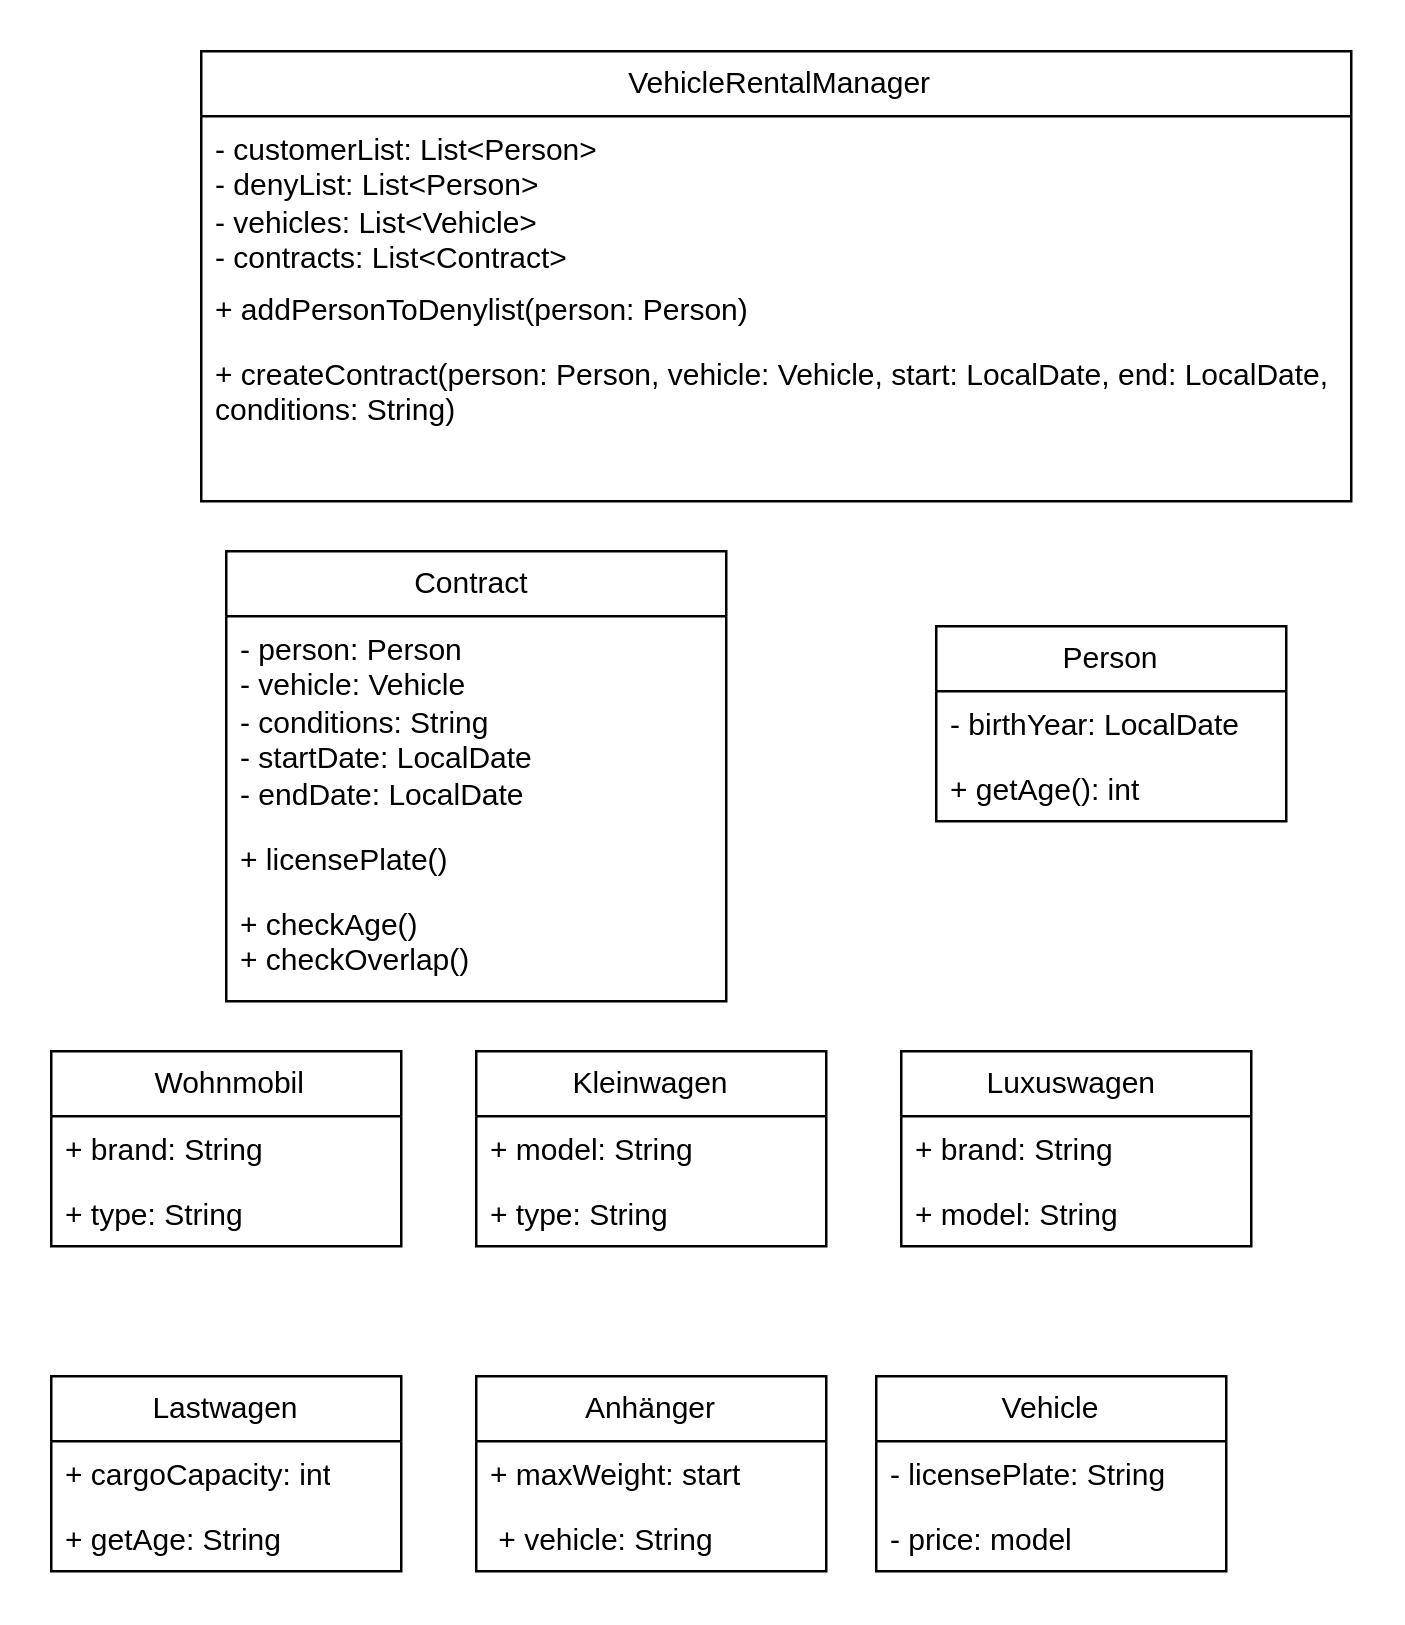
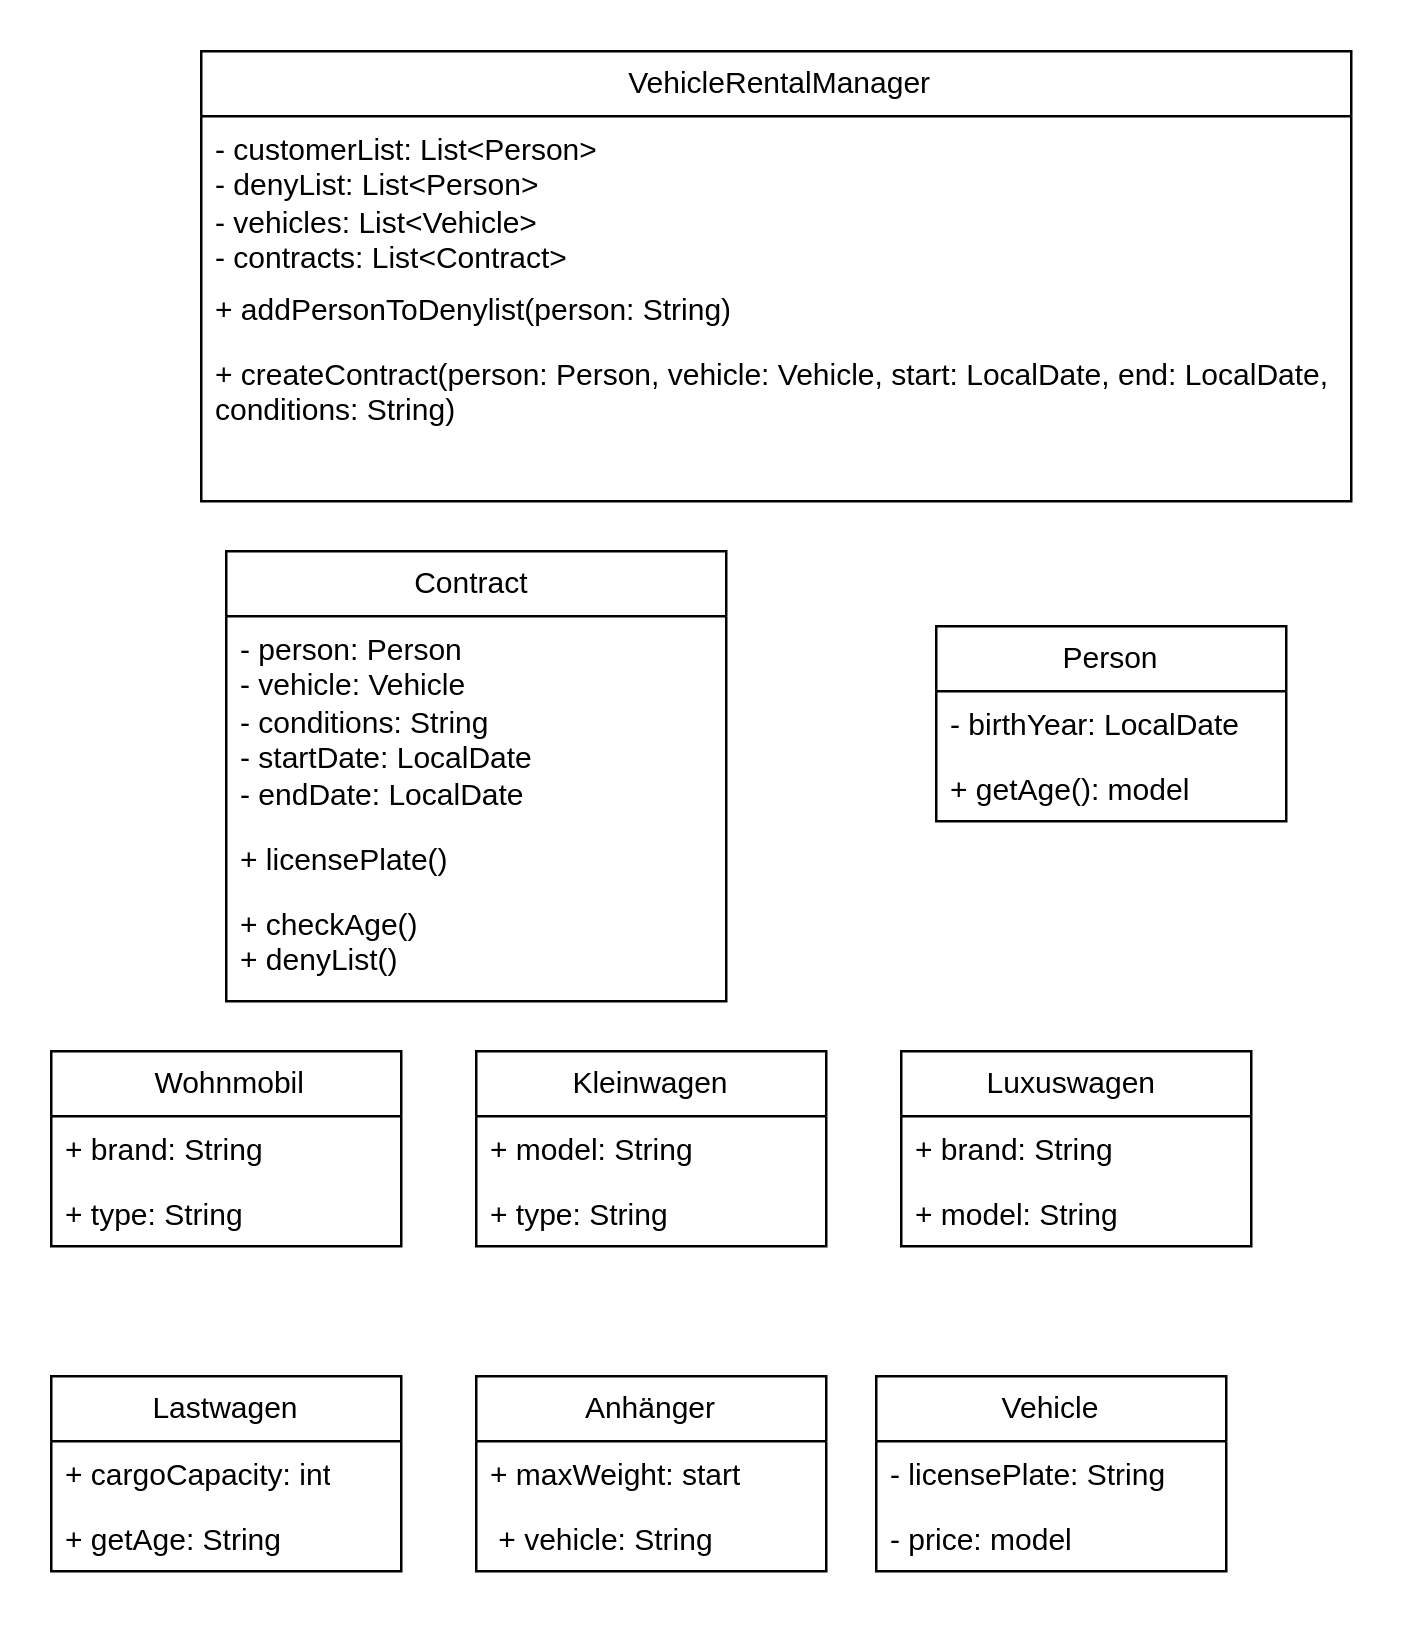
(508, 312) -> (504, 312)
(1062, 792) -> (1078, 792)
(368, 945) -> (338, 945)
